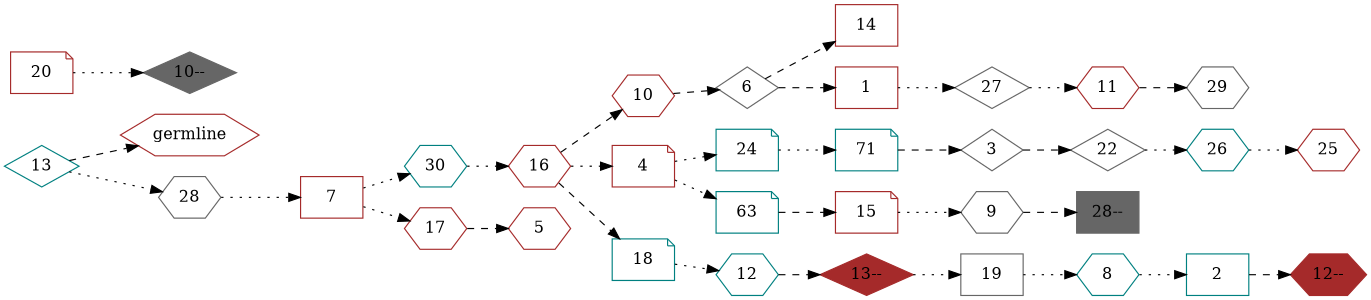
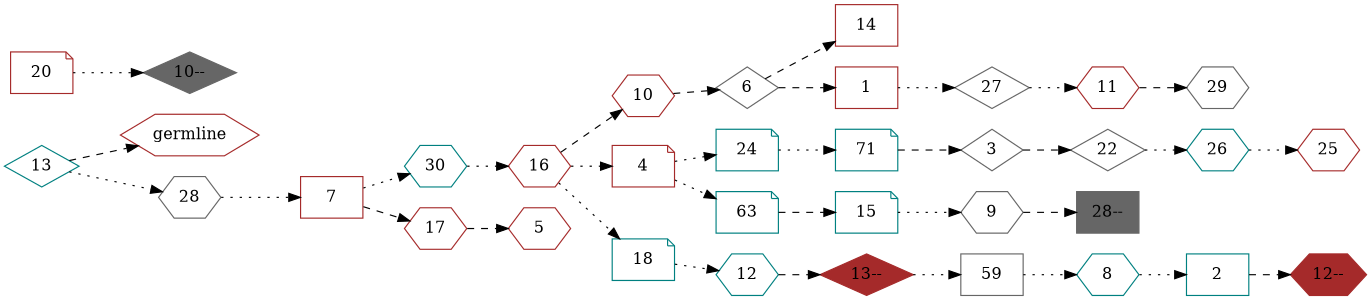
(585, 207) -> (585, 207)
(381, 212) -> (381, 212)
(867, 212) -> (867, 212)
(992, 275) -> (992, 275)
